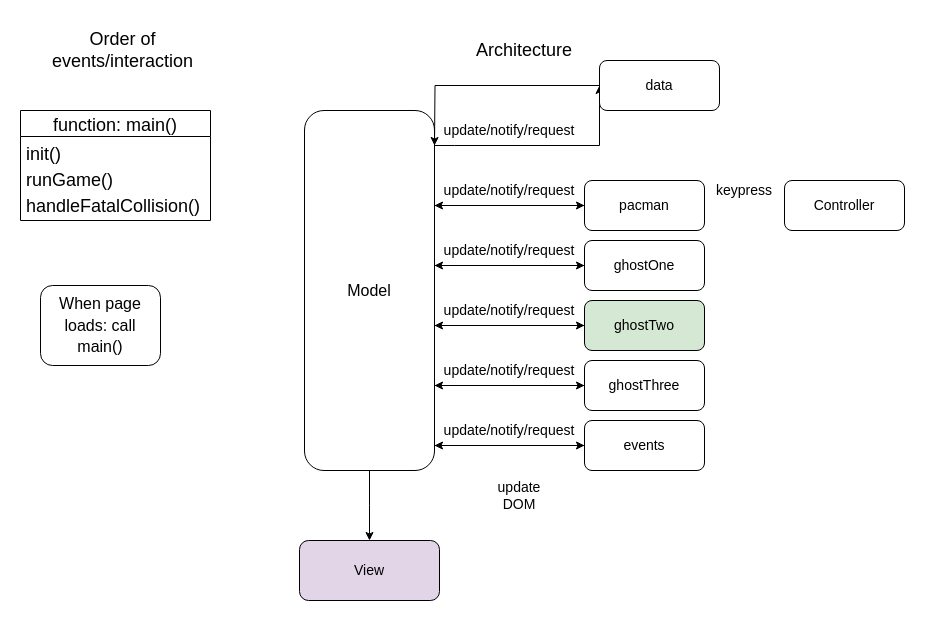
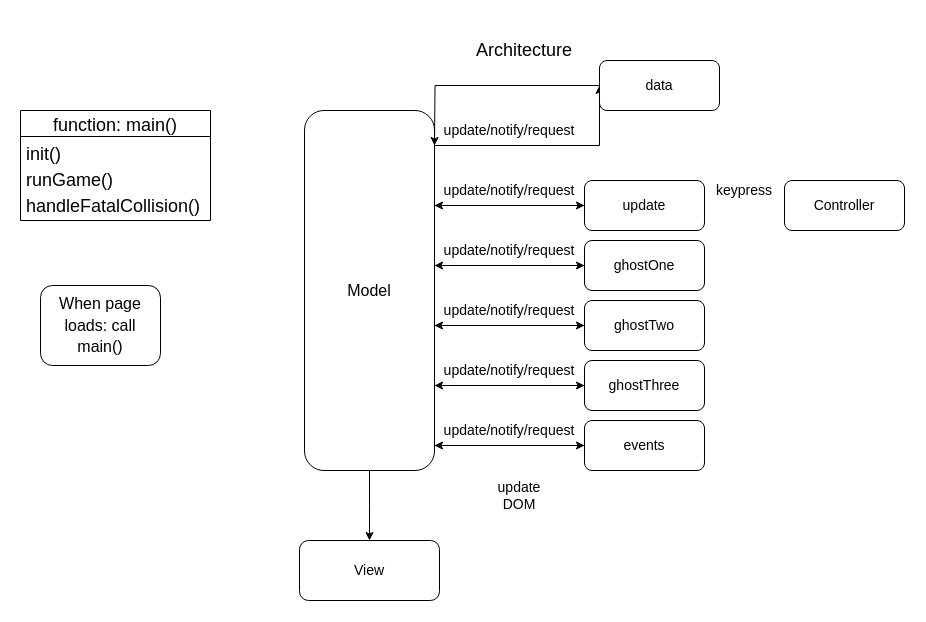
(123, 51) -> none
(645, 206) -> (645, 206)
(645, 326) -> (645, 326)
(370, 571) -> (370, 571)
